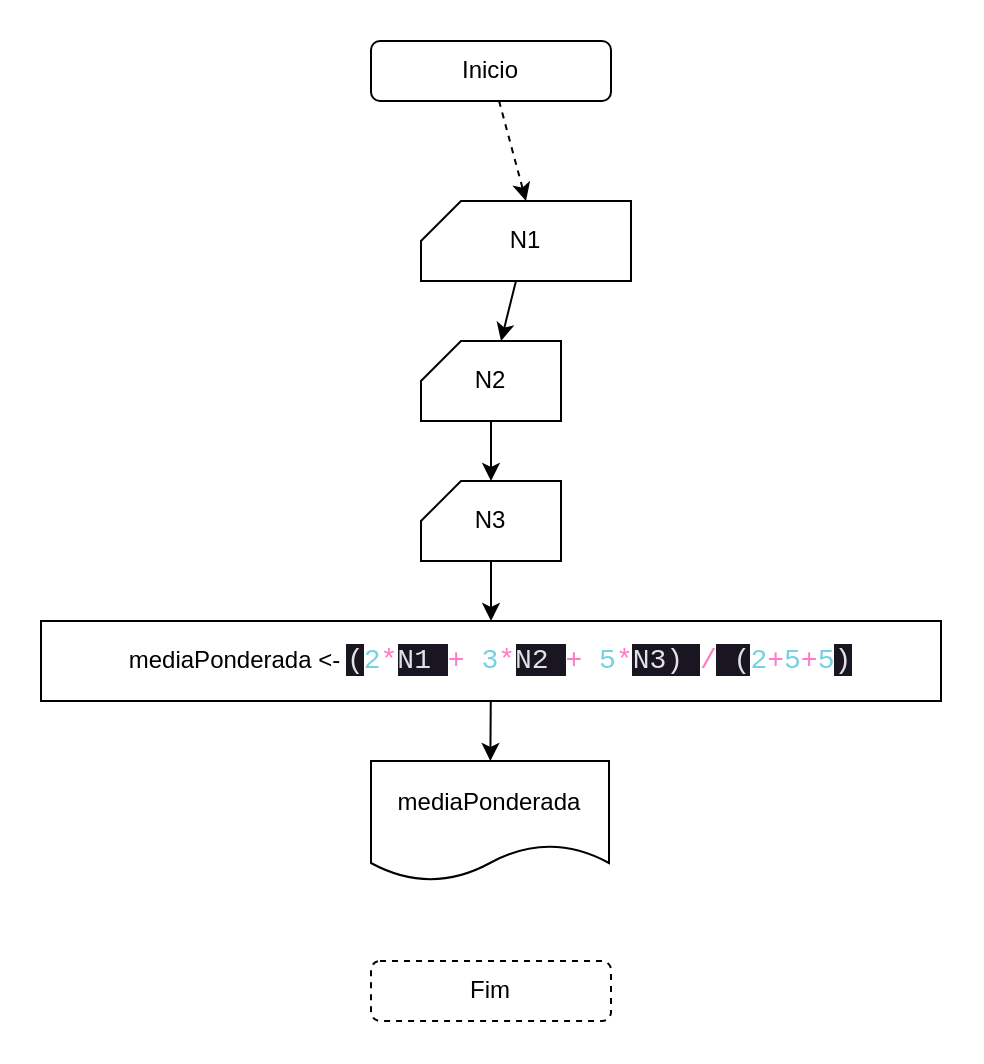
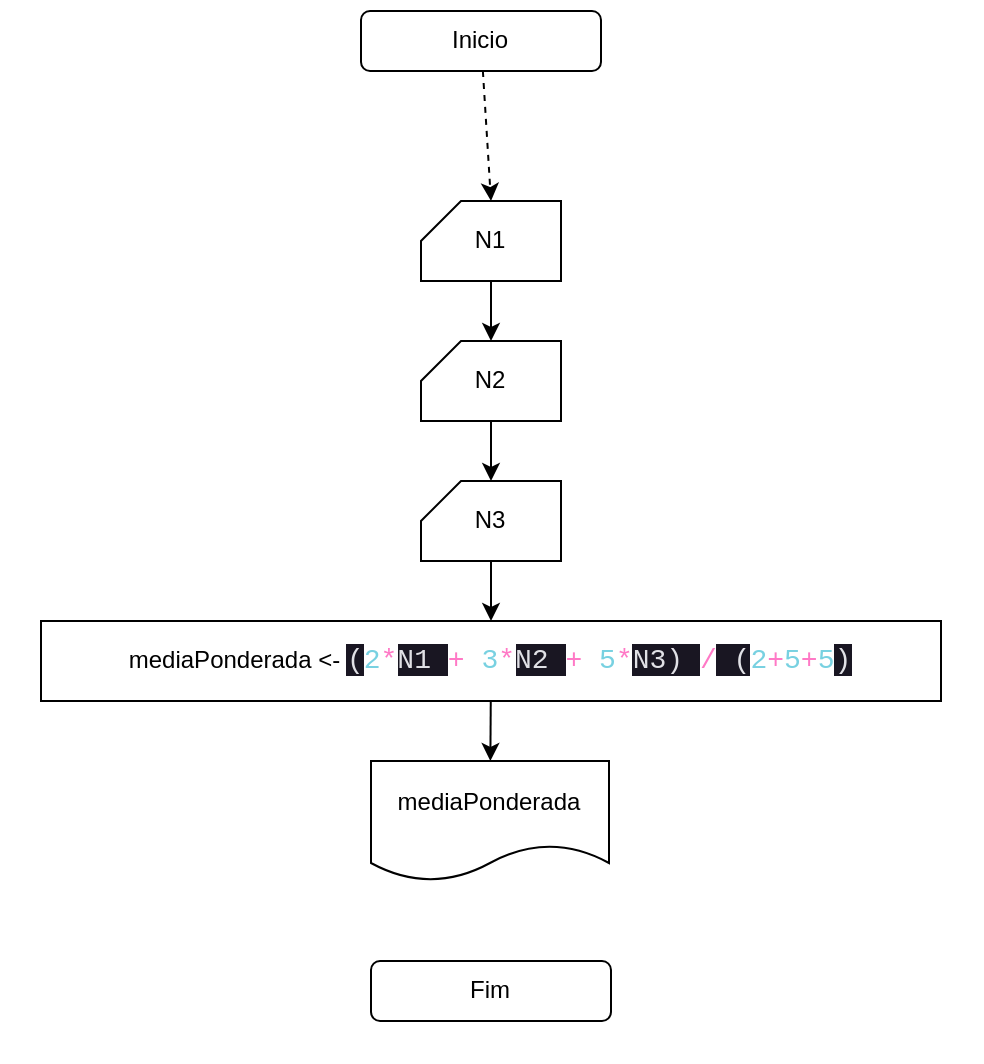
(491, 71) -> (481, 41)
(526, 241) -> (491, 241)
(491, 991) -> (491, 991)
